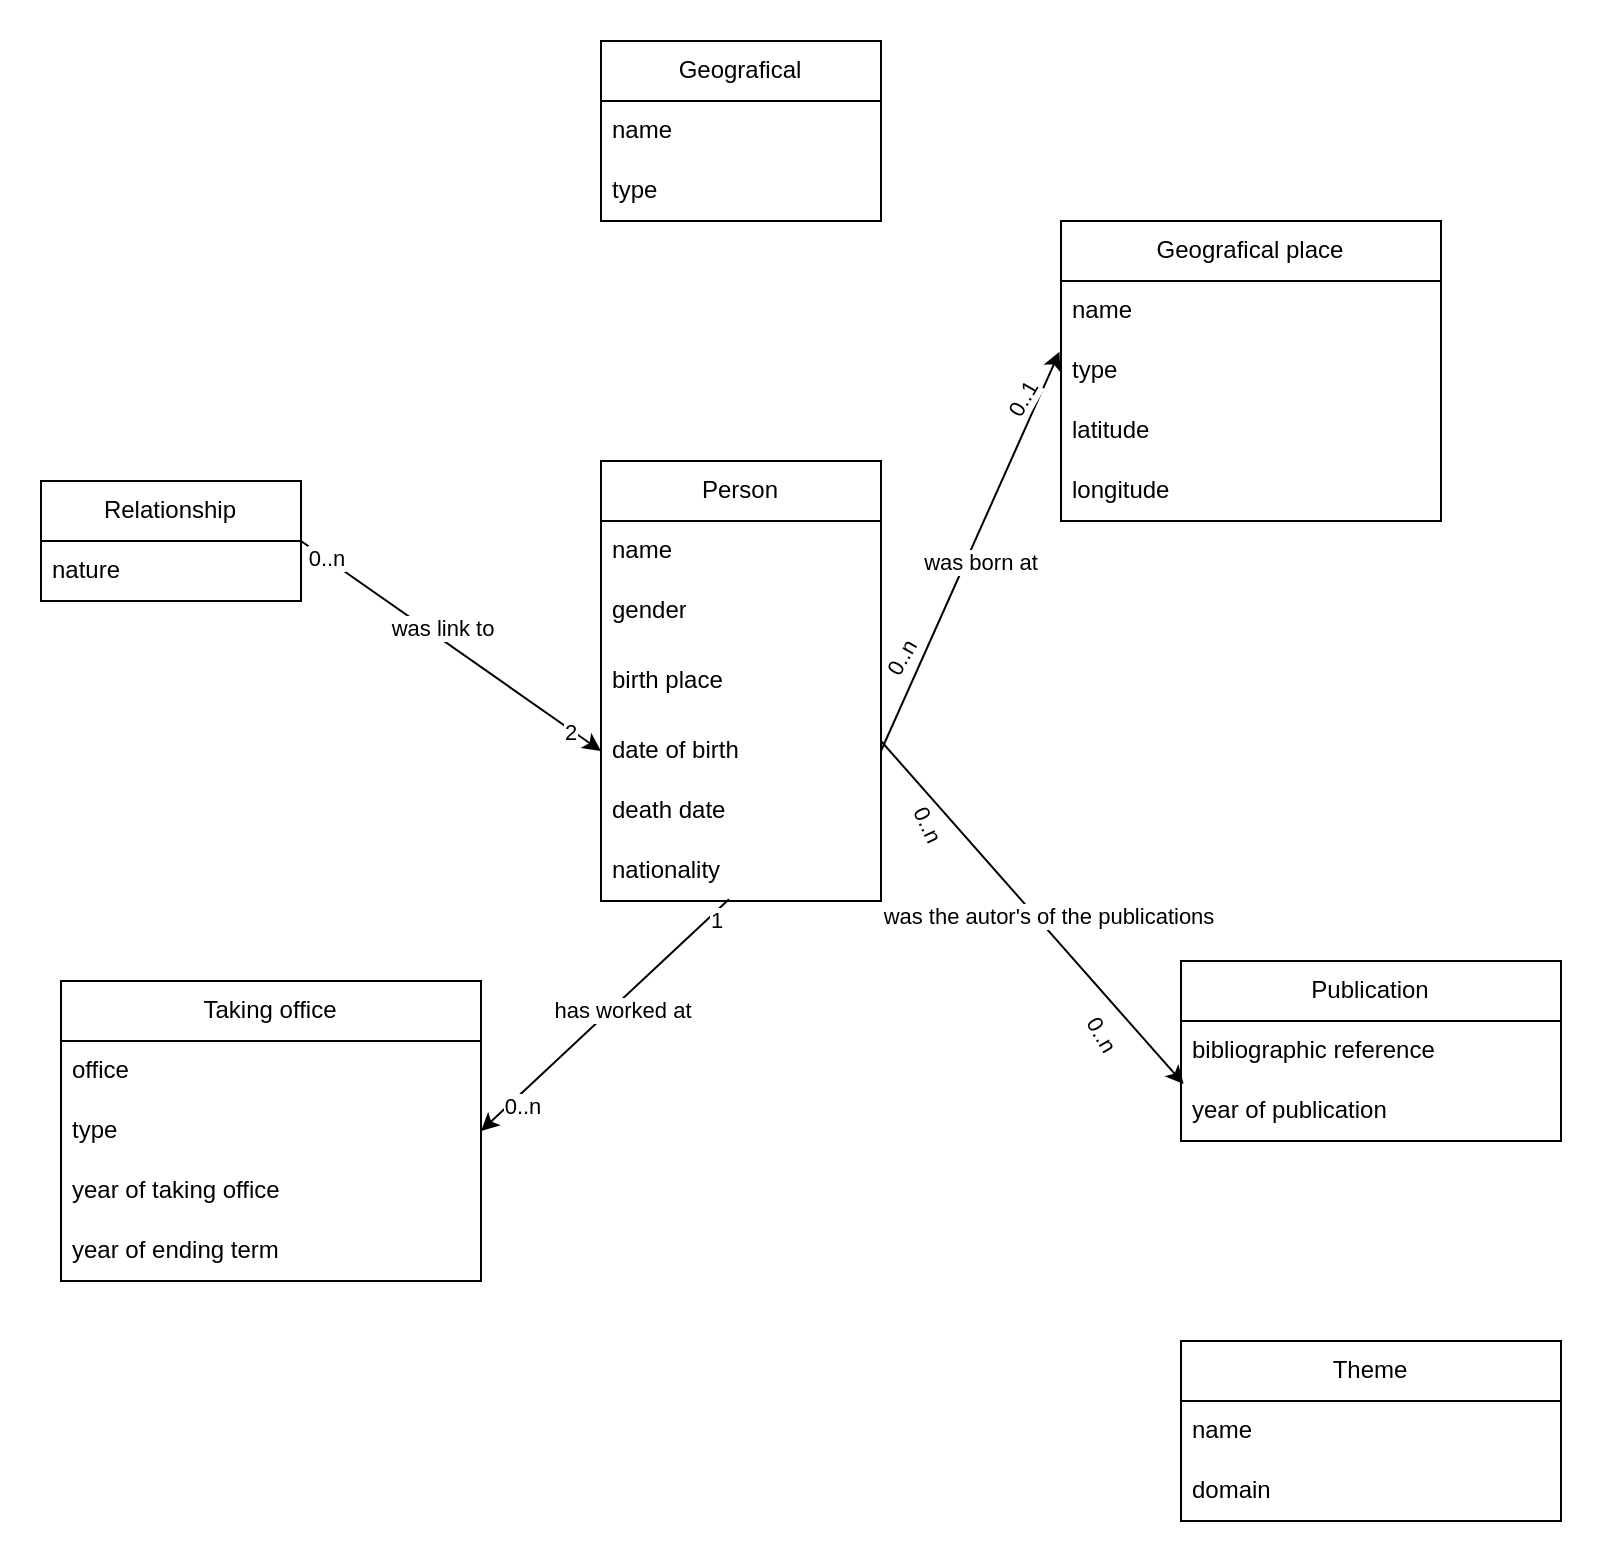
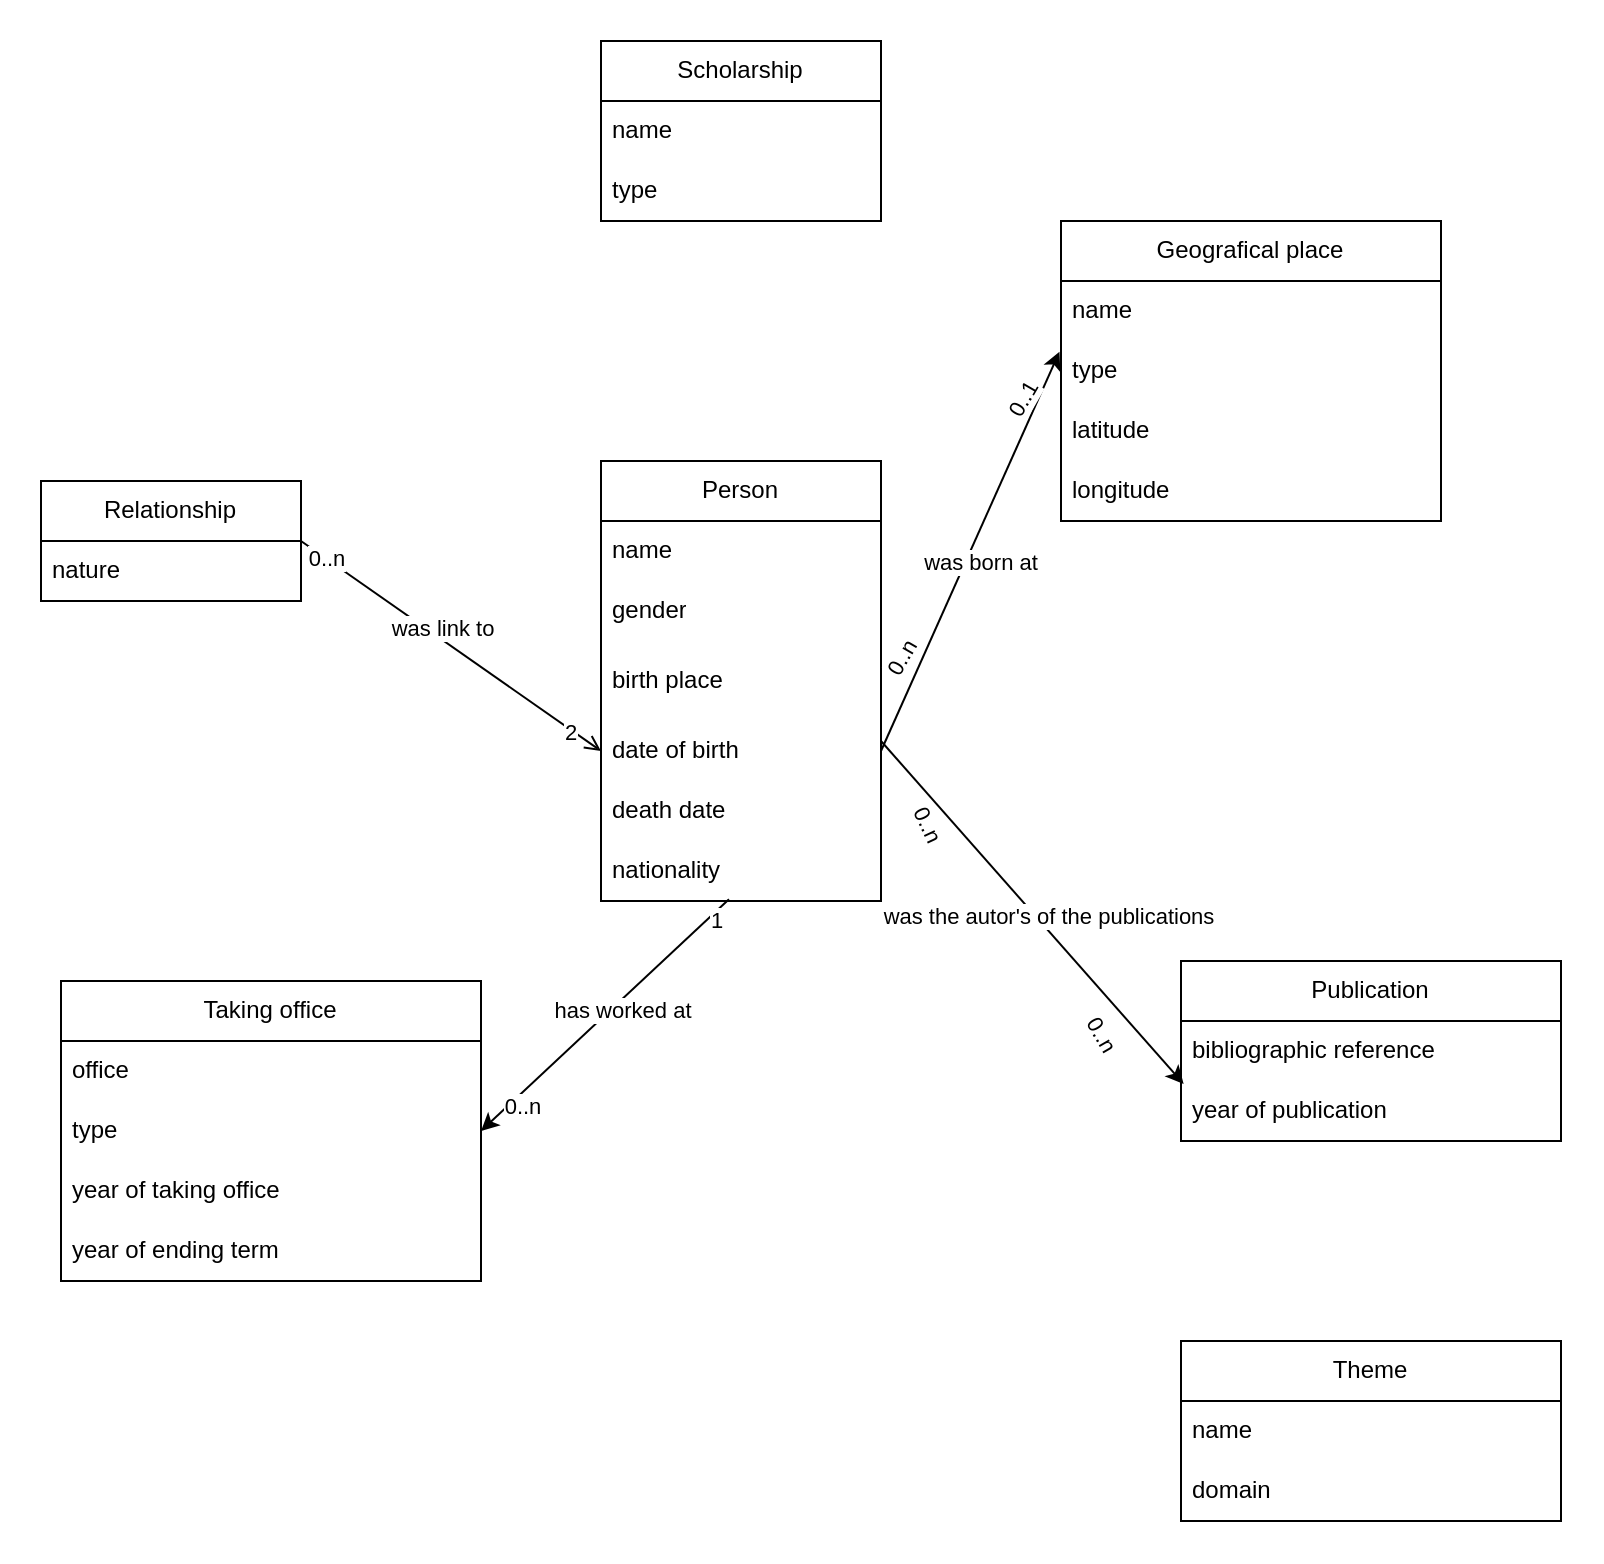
(741, 71) -> (741, 71)
(589, 743) -> (592, 744)
